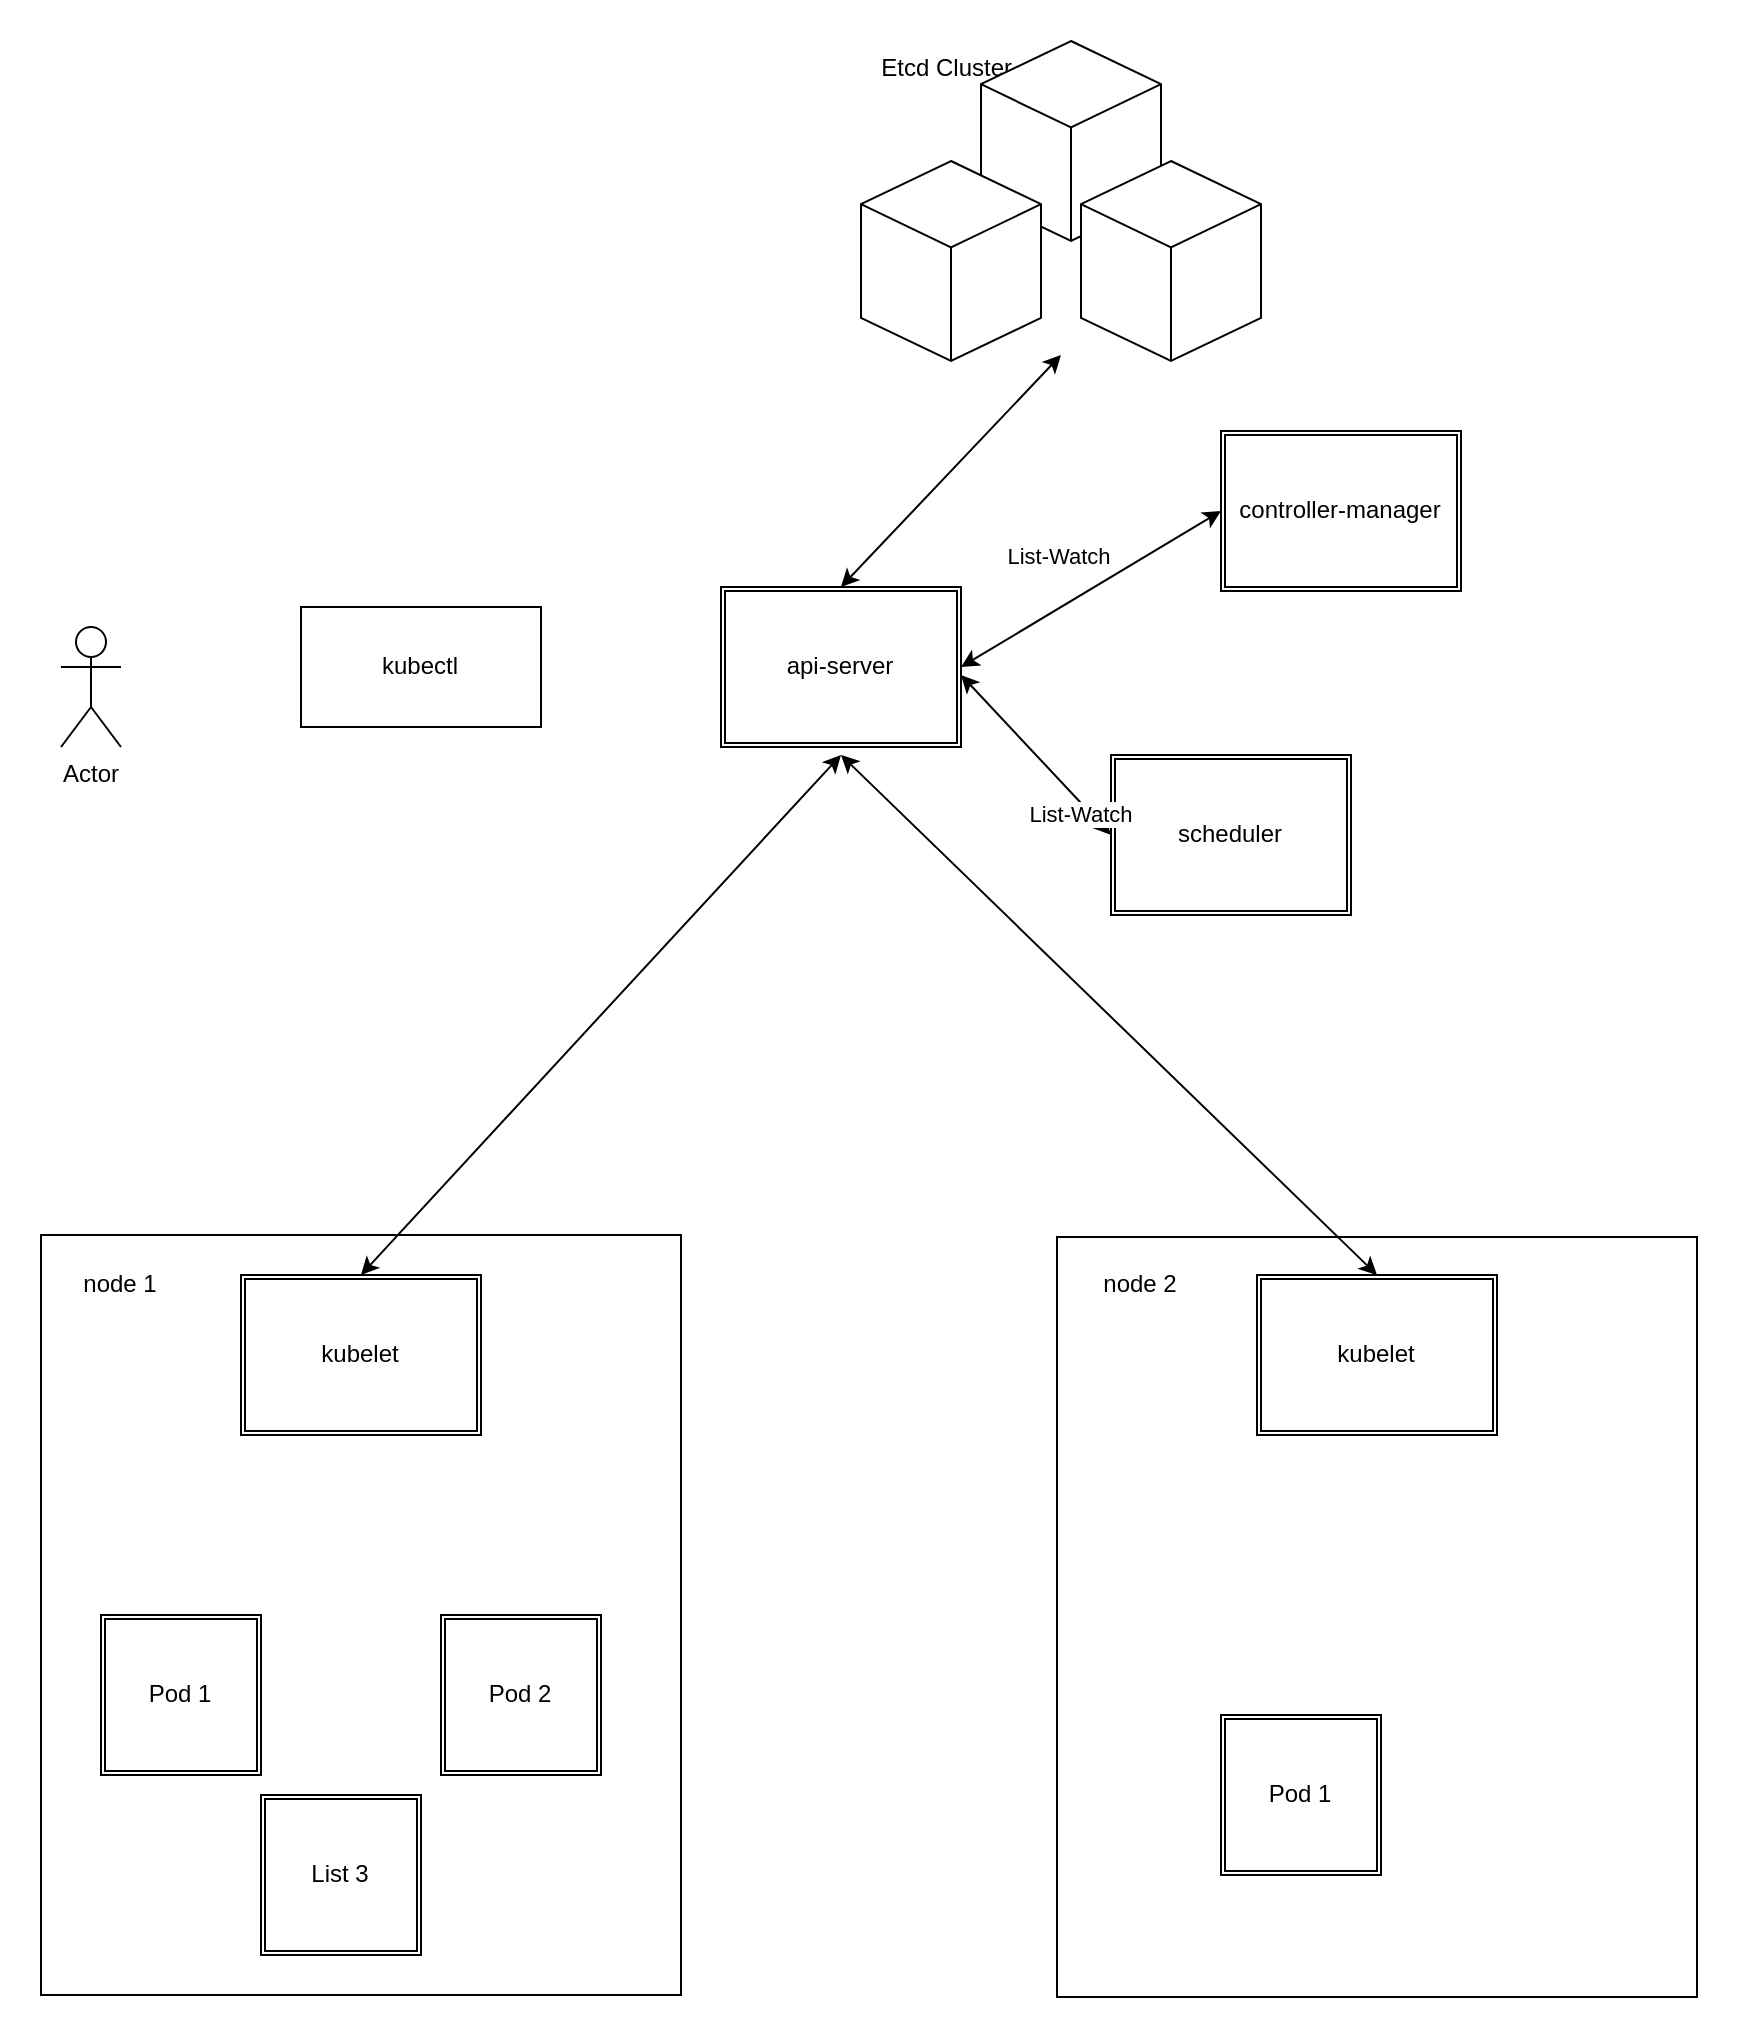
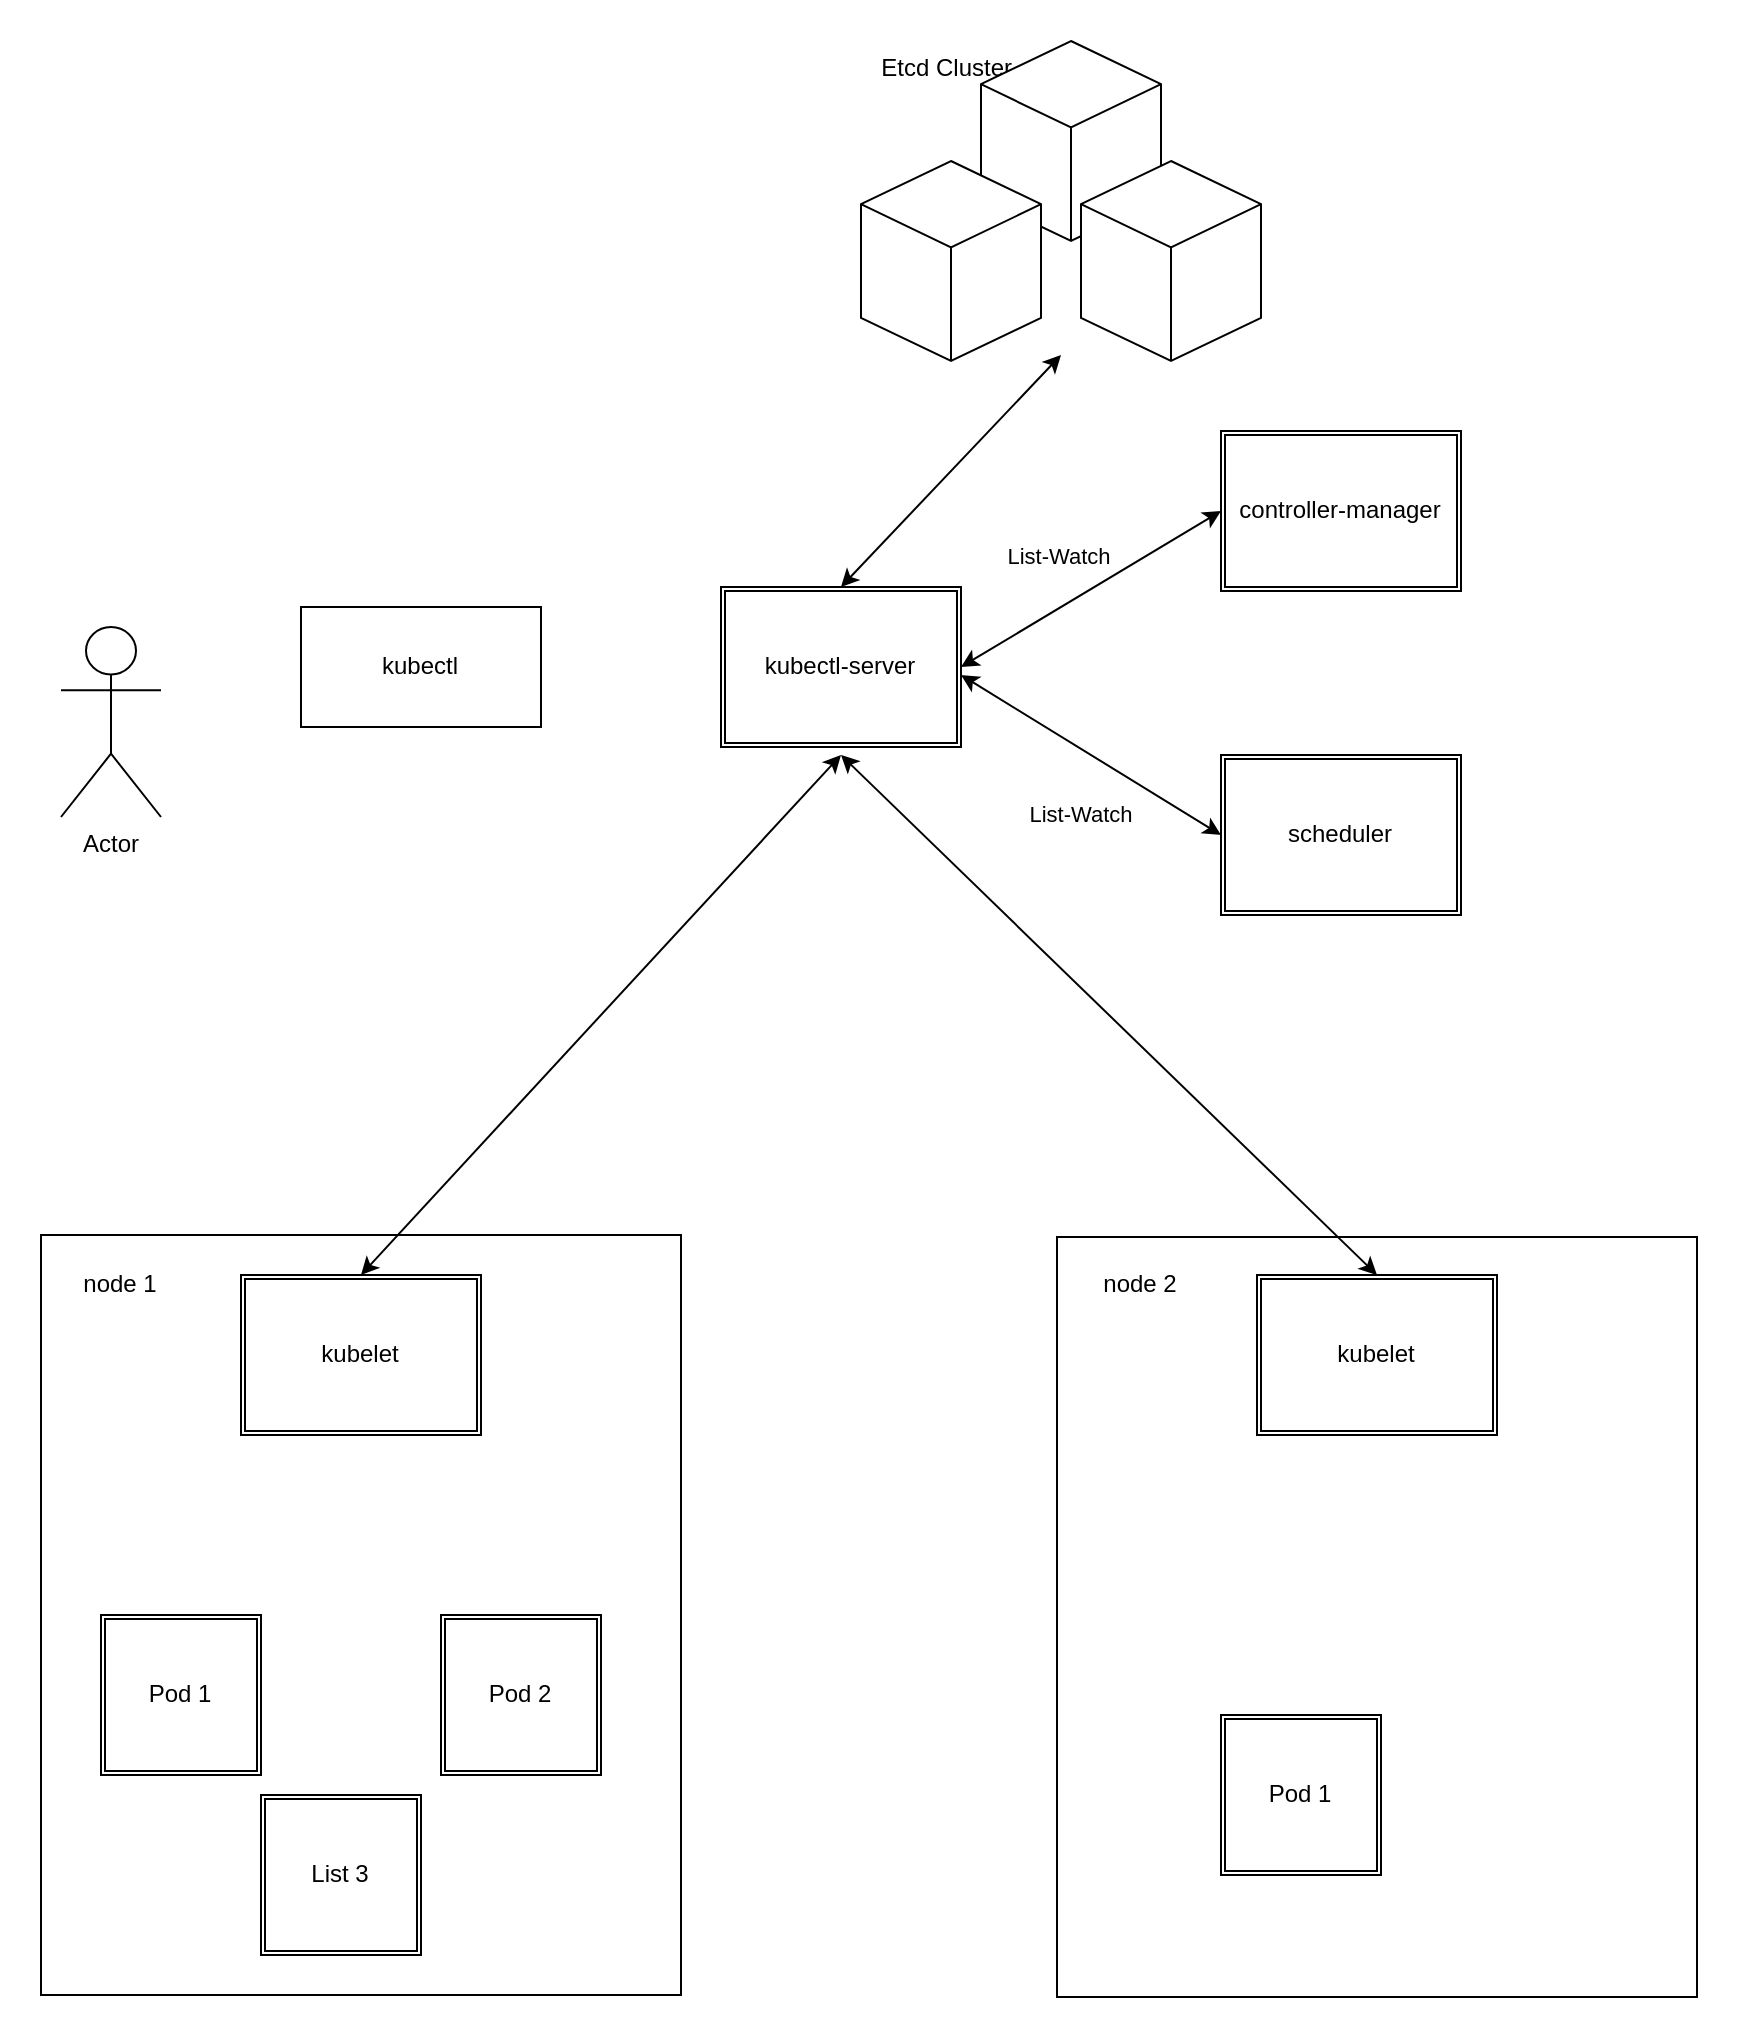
(841, 667) -> (841, 667)
(91, 687) -> (111, 722)
(1231, 835) -> (1341, 835)
